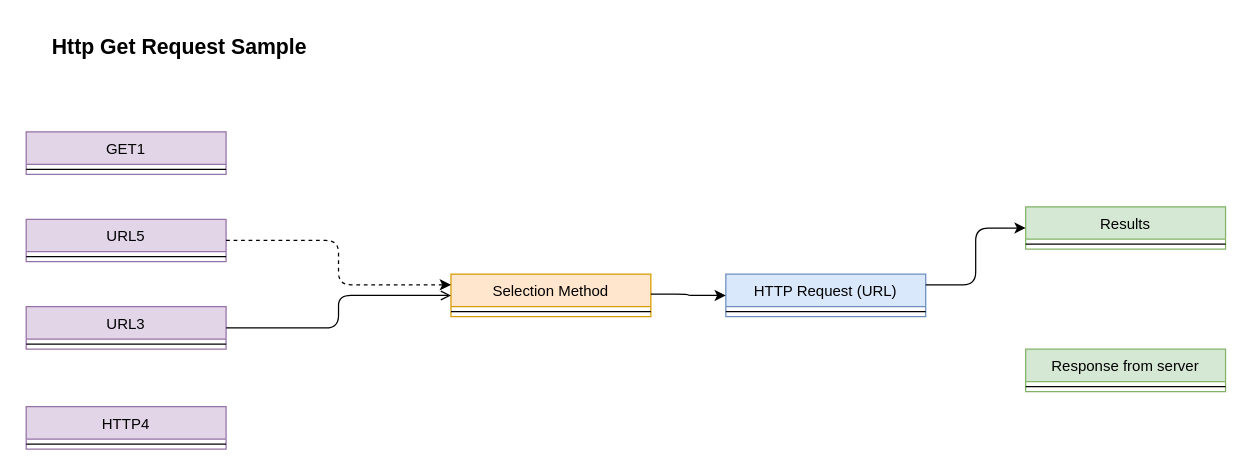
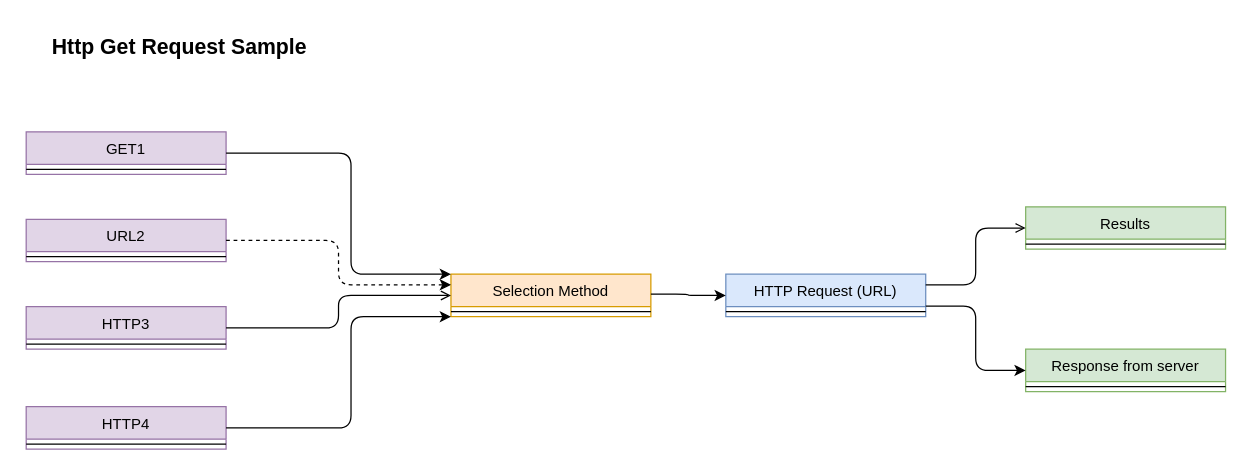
none -> (351, 197)
(1016, 228) -> (1017, 228)
(125, 236) -> (125, 236)
(125, 324) -> (125, 324)
none -> (976, 335)
none -> (351, 390)
